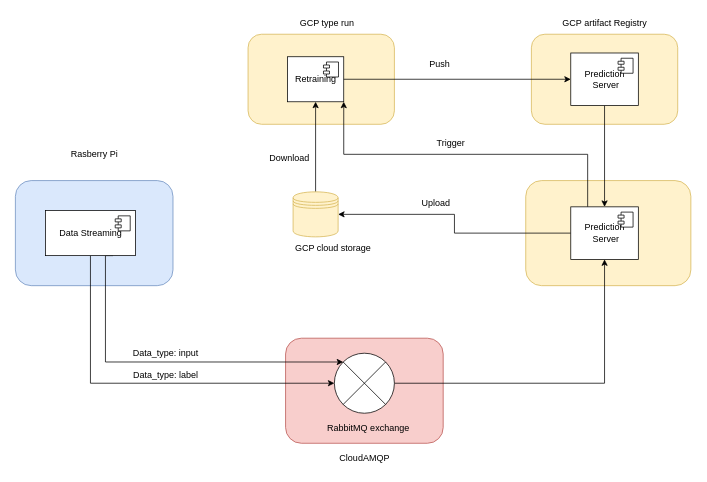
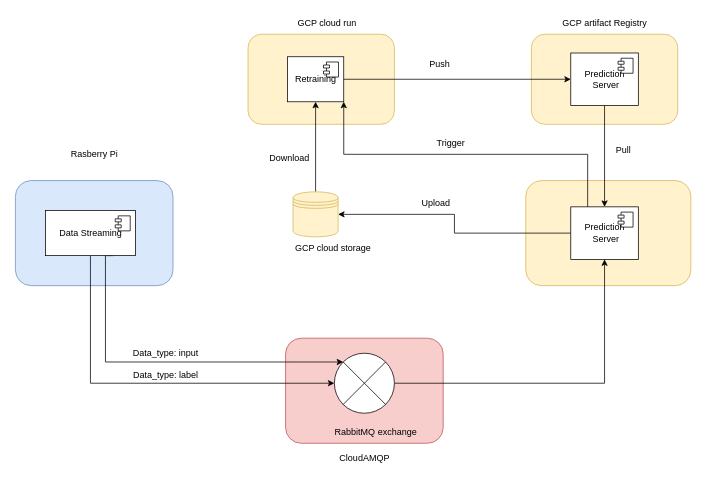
(327, 23) -> (327, 23)
none -> (623, 150)
(368, 428) -> (375, 432)
